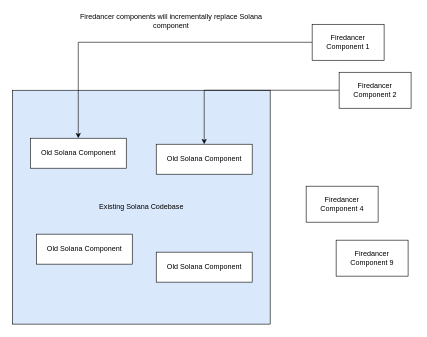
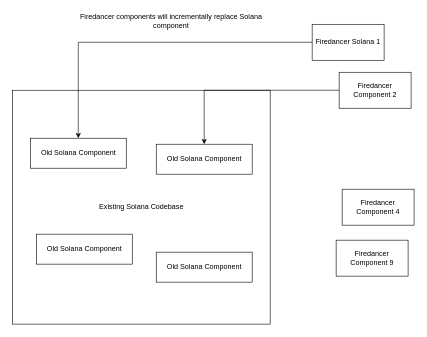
(348, 42) -> (348, 42)
(342, 204) -> (378, 207)
(141, 207) -> (141, 207)
